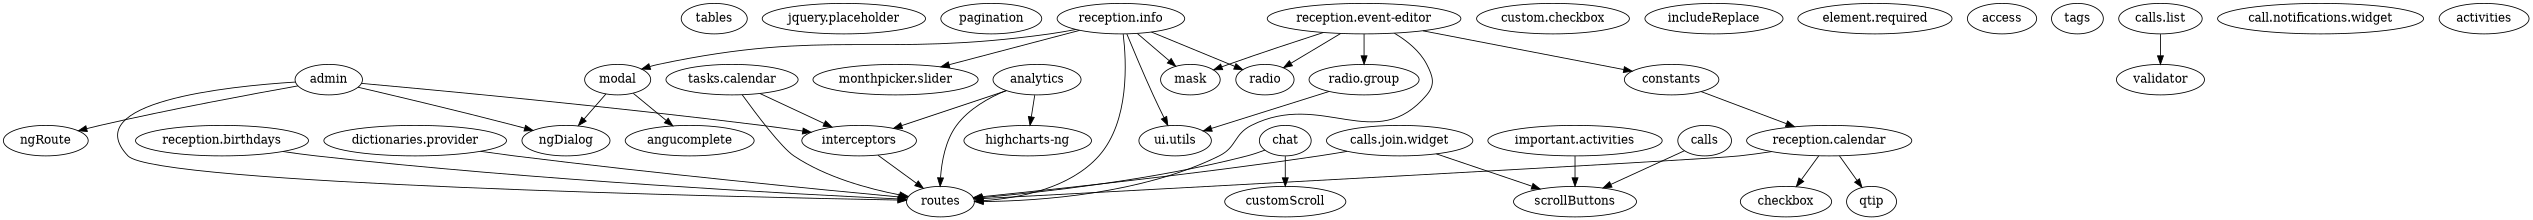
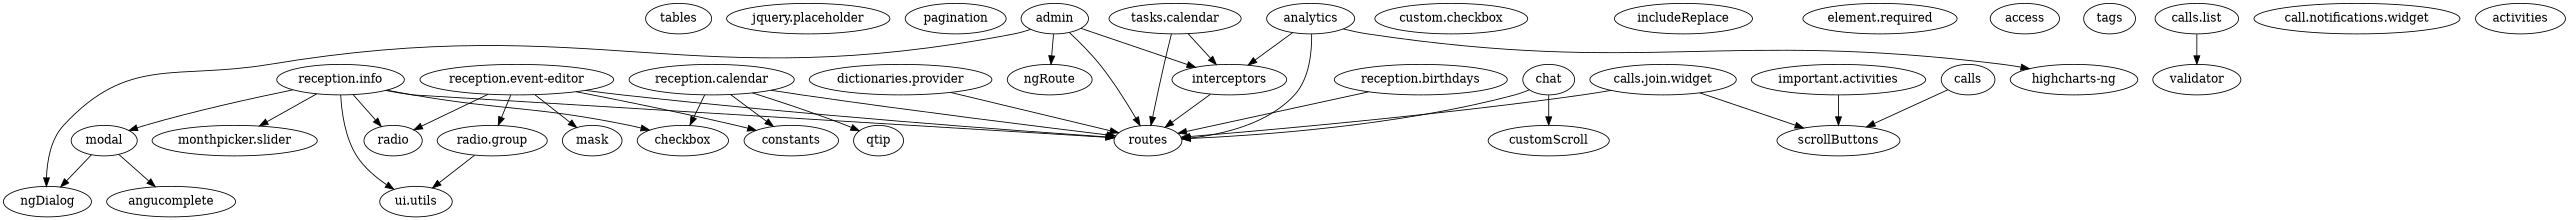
(1153, 47) -> (514, 108)
(1744, 108) -> (740, 102)
